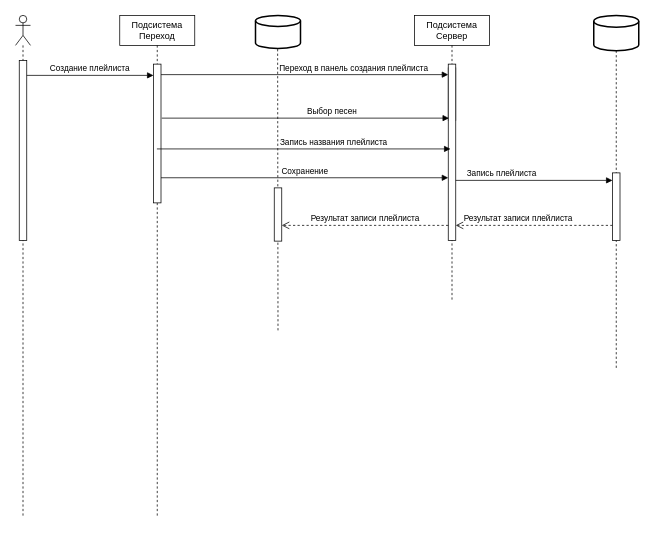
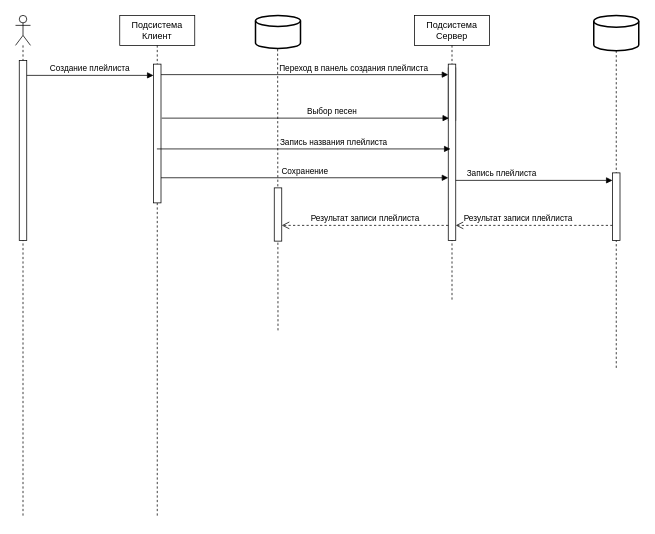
(157, 30) -> (157, 30)
